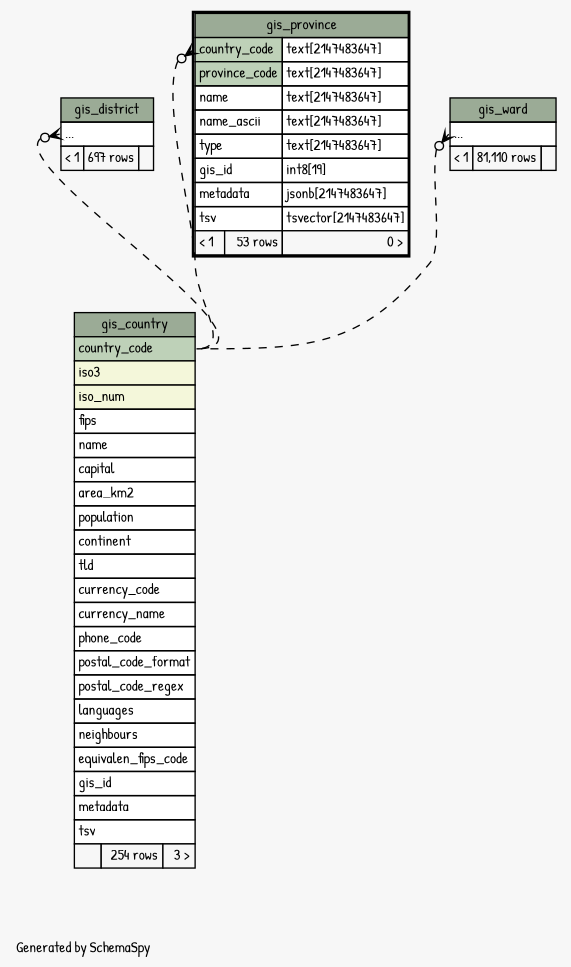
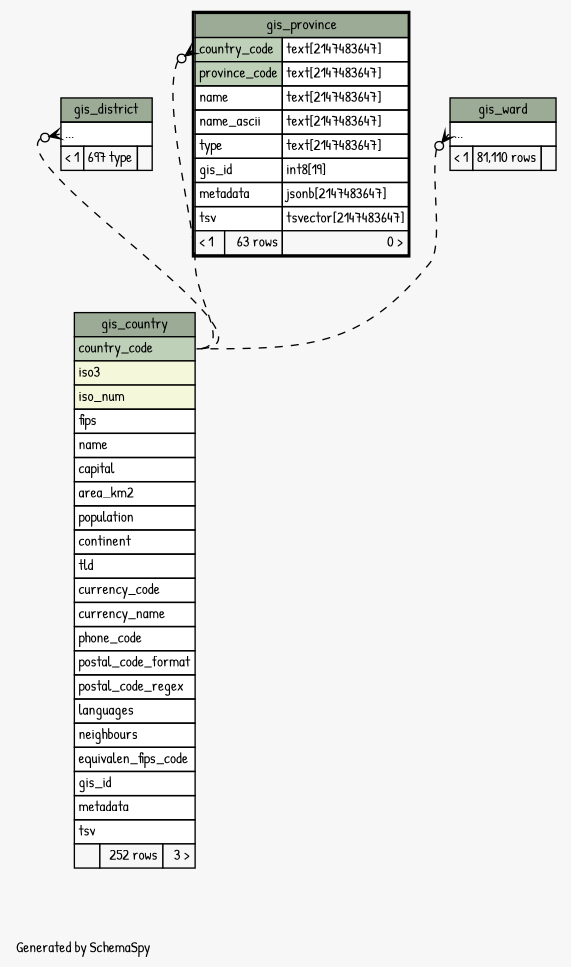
(111, 158) -> (111, 158)
(258, 242) -> (258, 242)
(135, 855) -> (134, 855)
